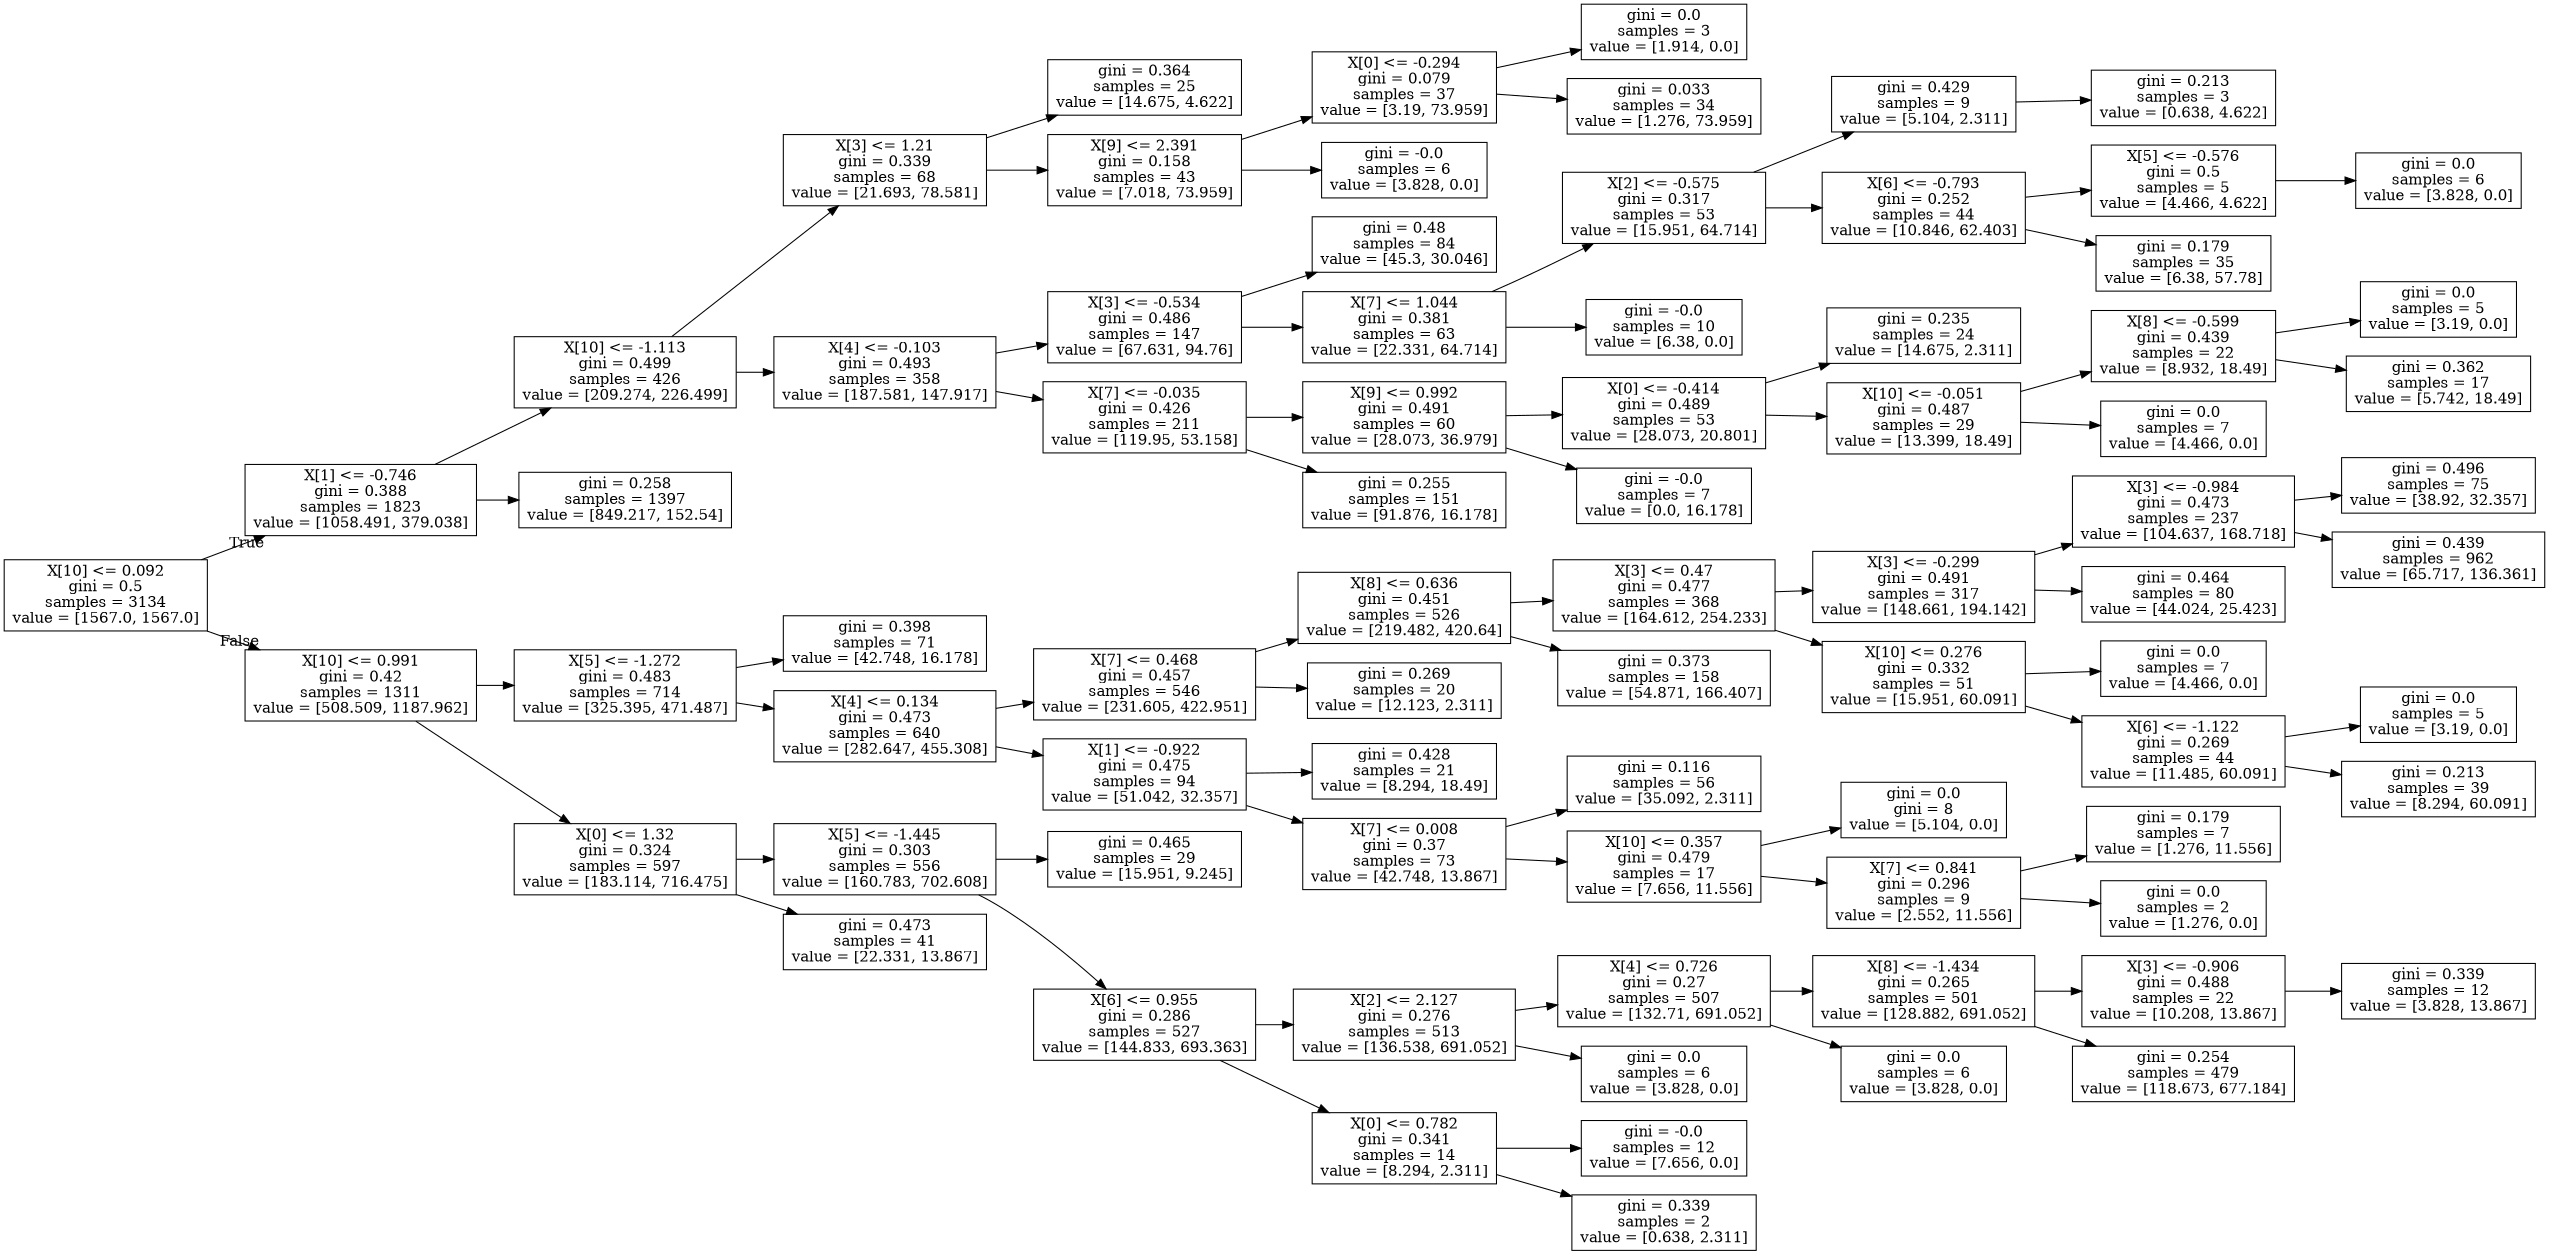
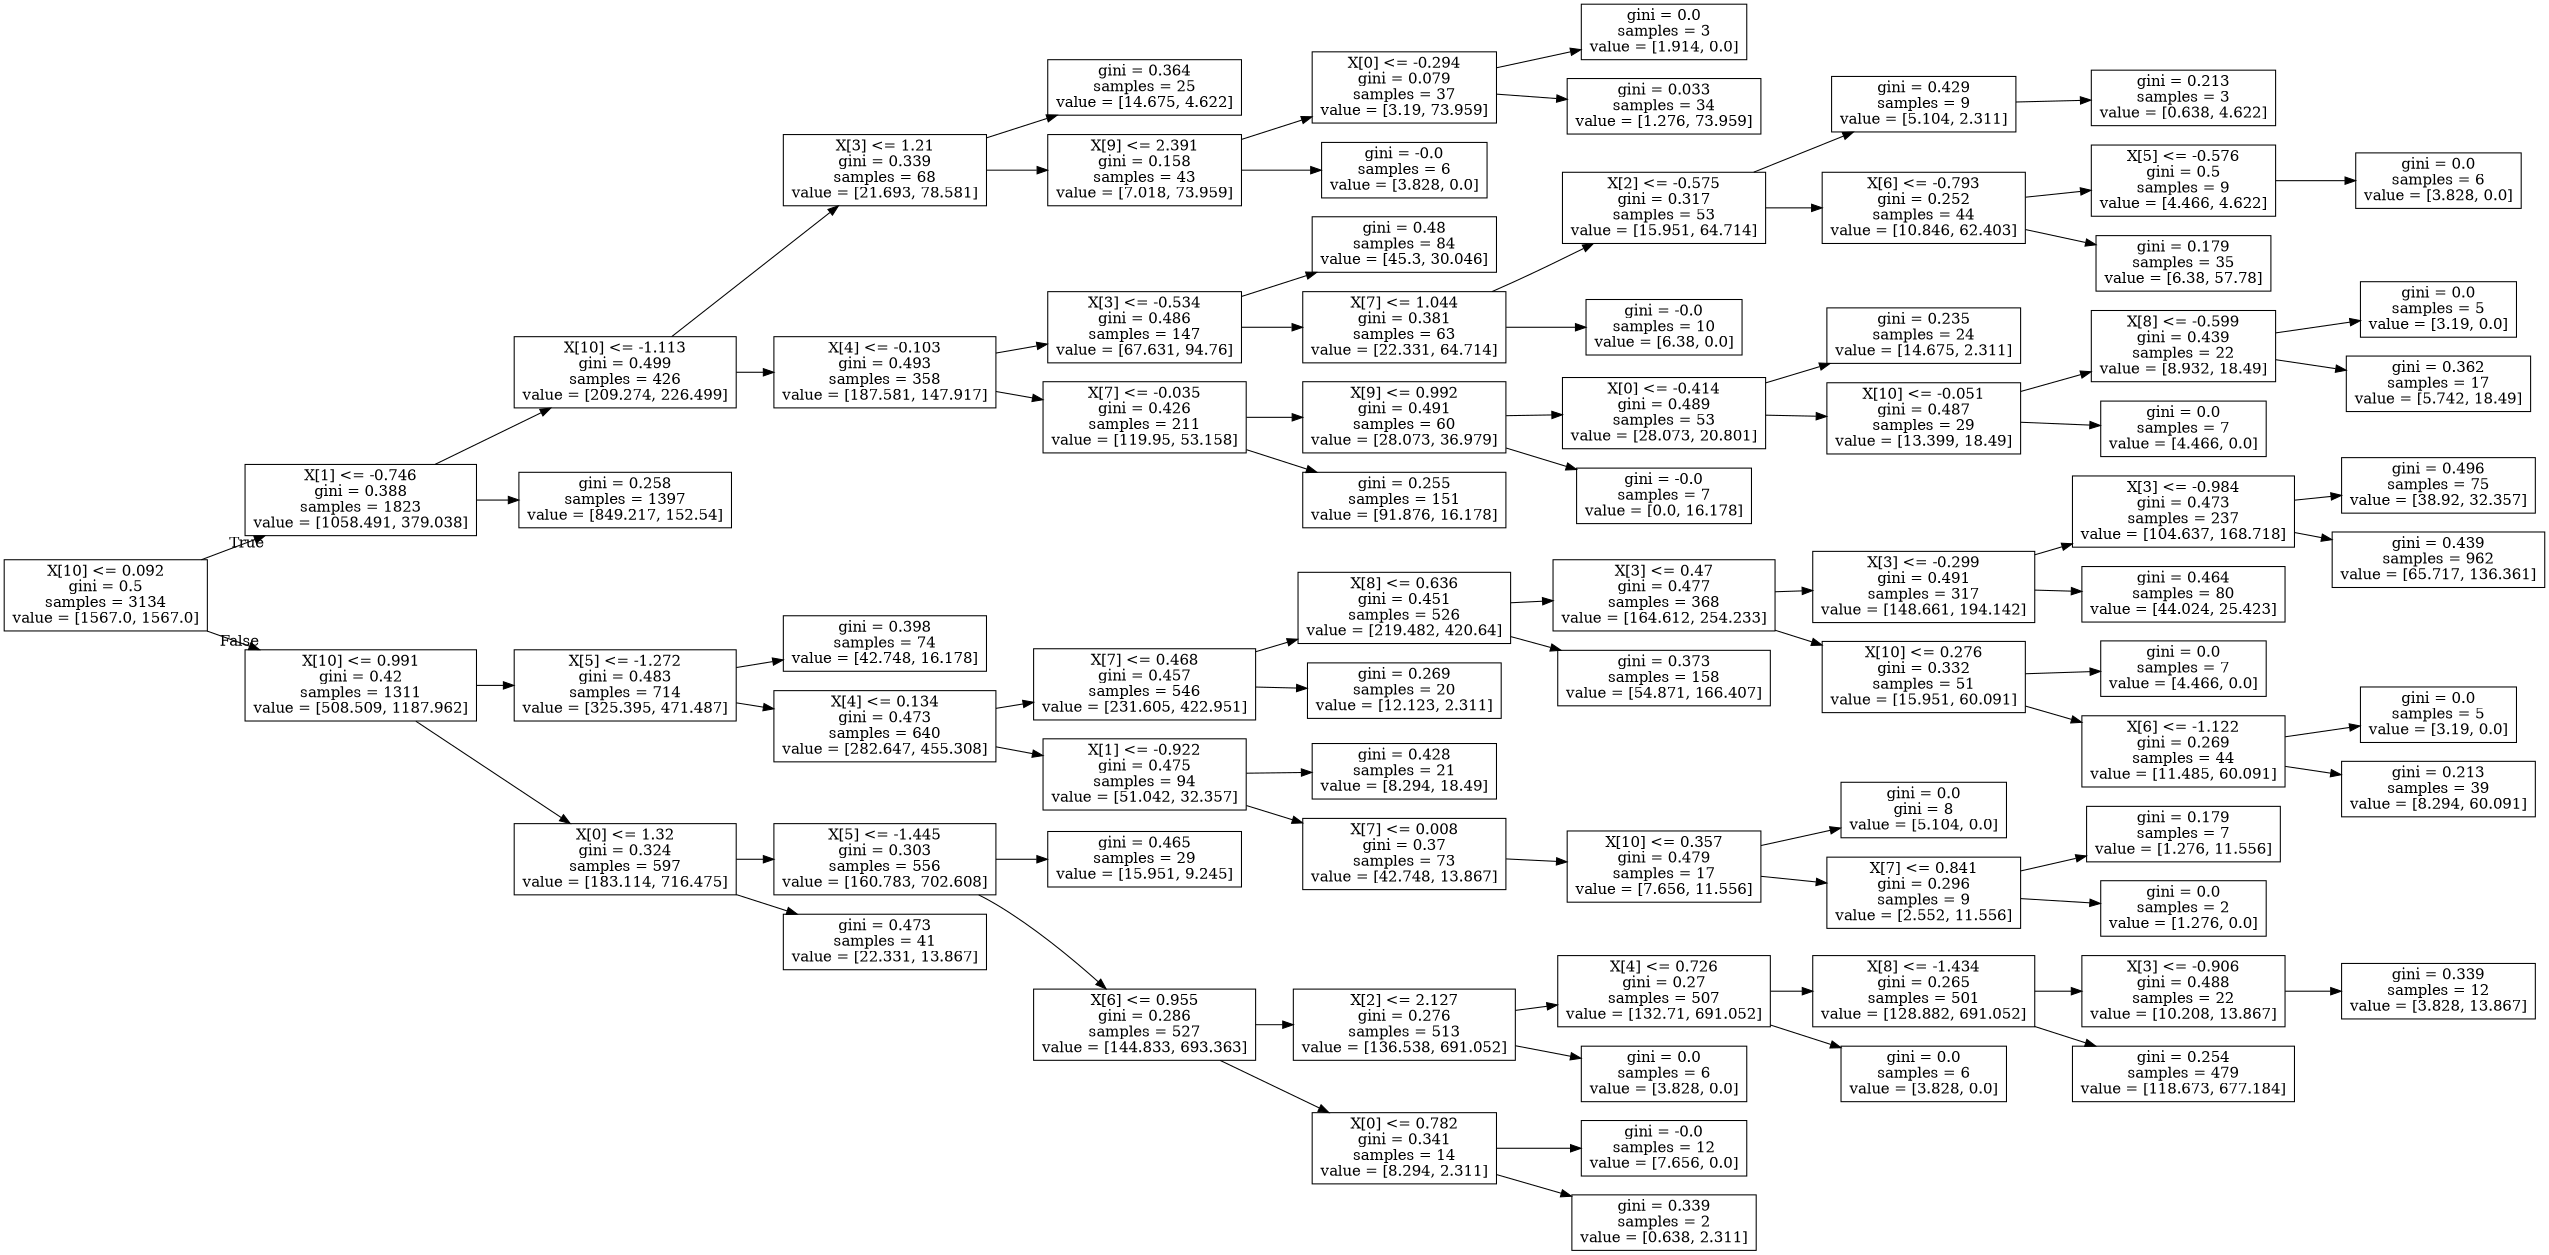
(2183, 181) -> (2183, 181)
(885, 644) -> (885, 644)
(1664, 784) -> none
